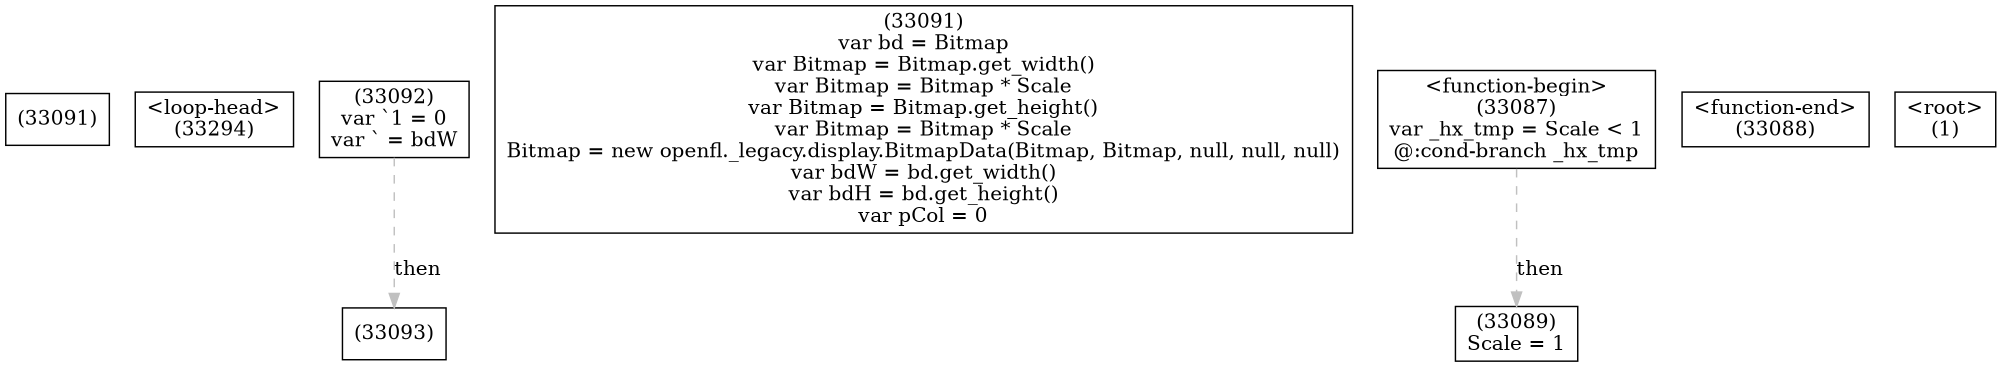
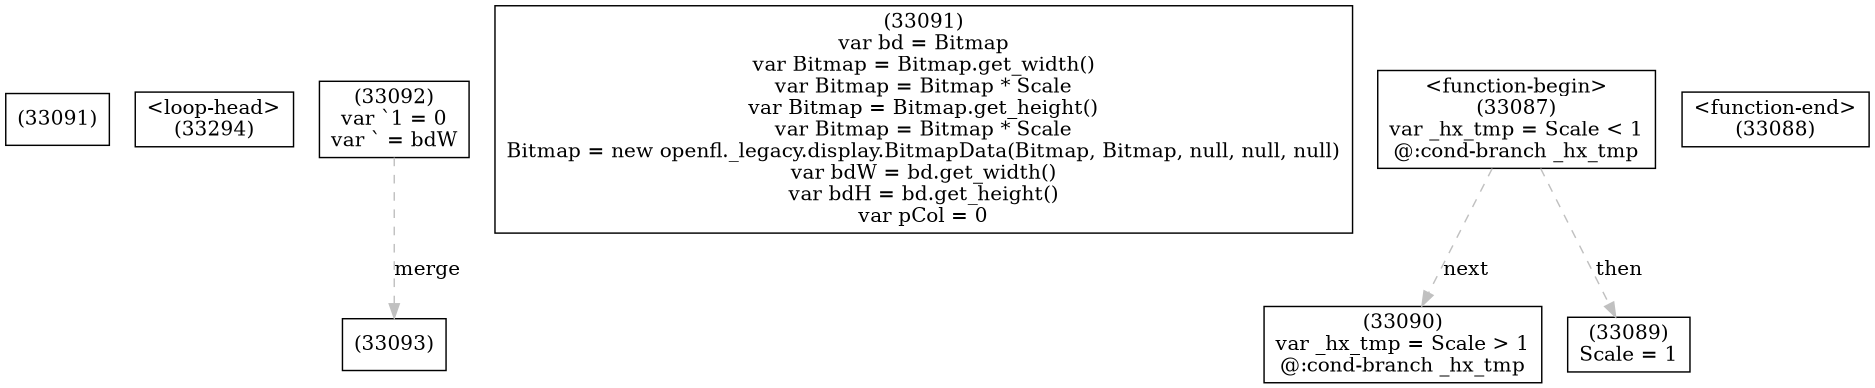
(1945, 119) -> none
(418, 270) -> (427, 270)
none -> (1403, 345)
